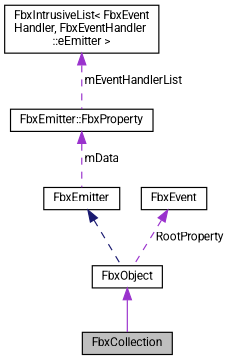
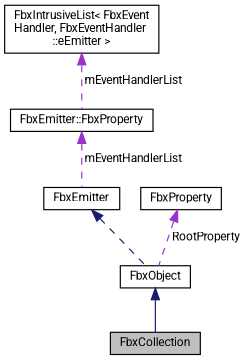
(100, 159) -> (132, 159)
(174, 199) -> (181, 199)
(127, 316) -> (155, 316)
